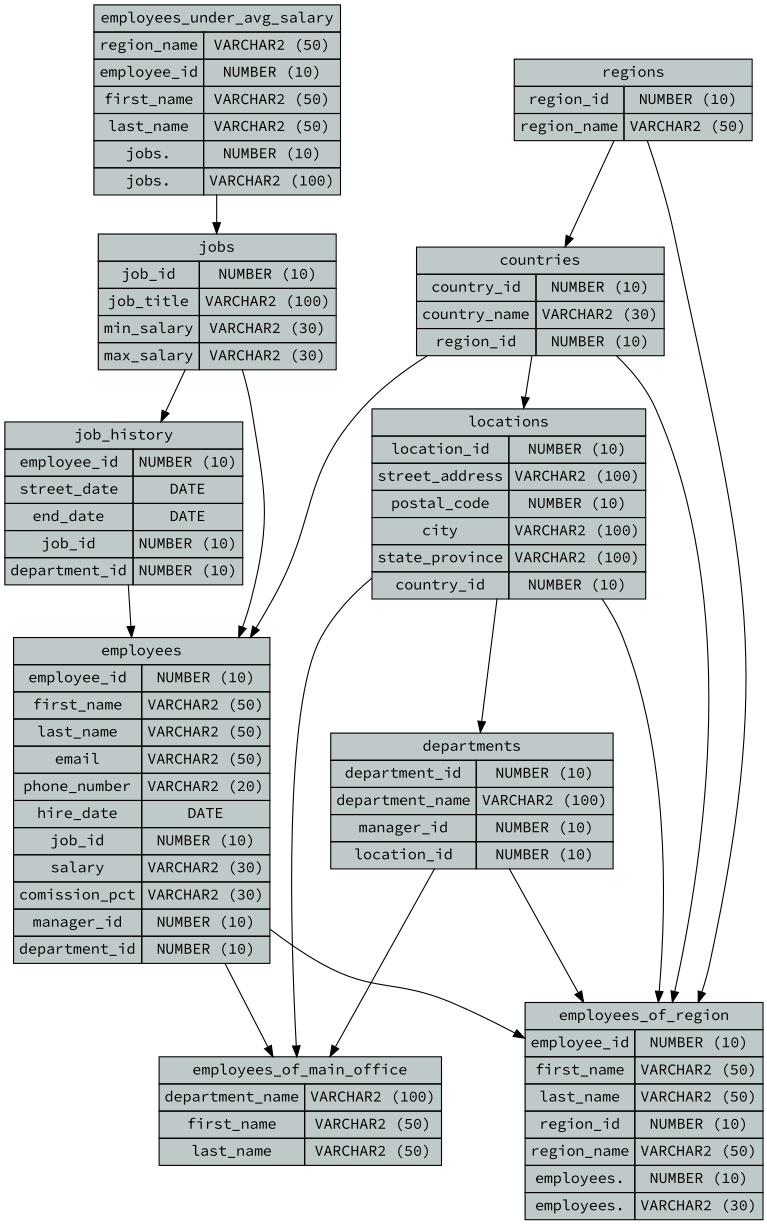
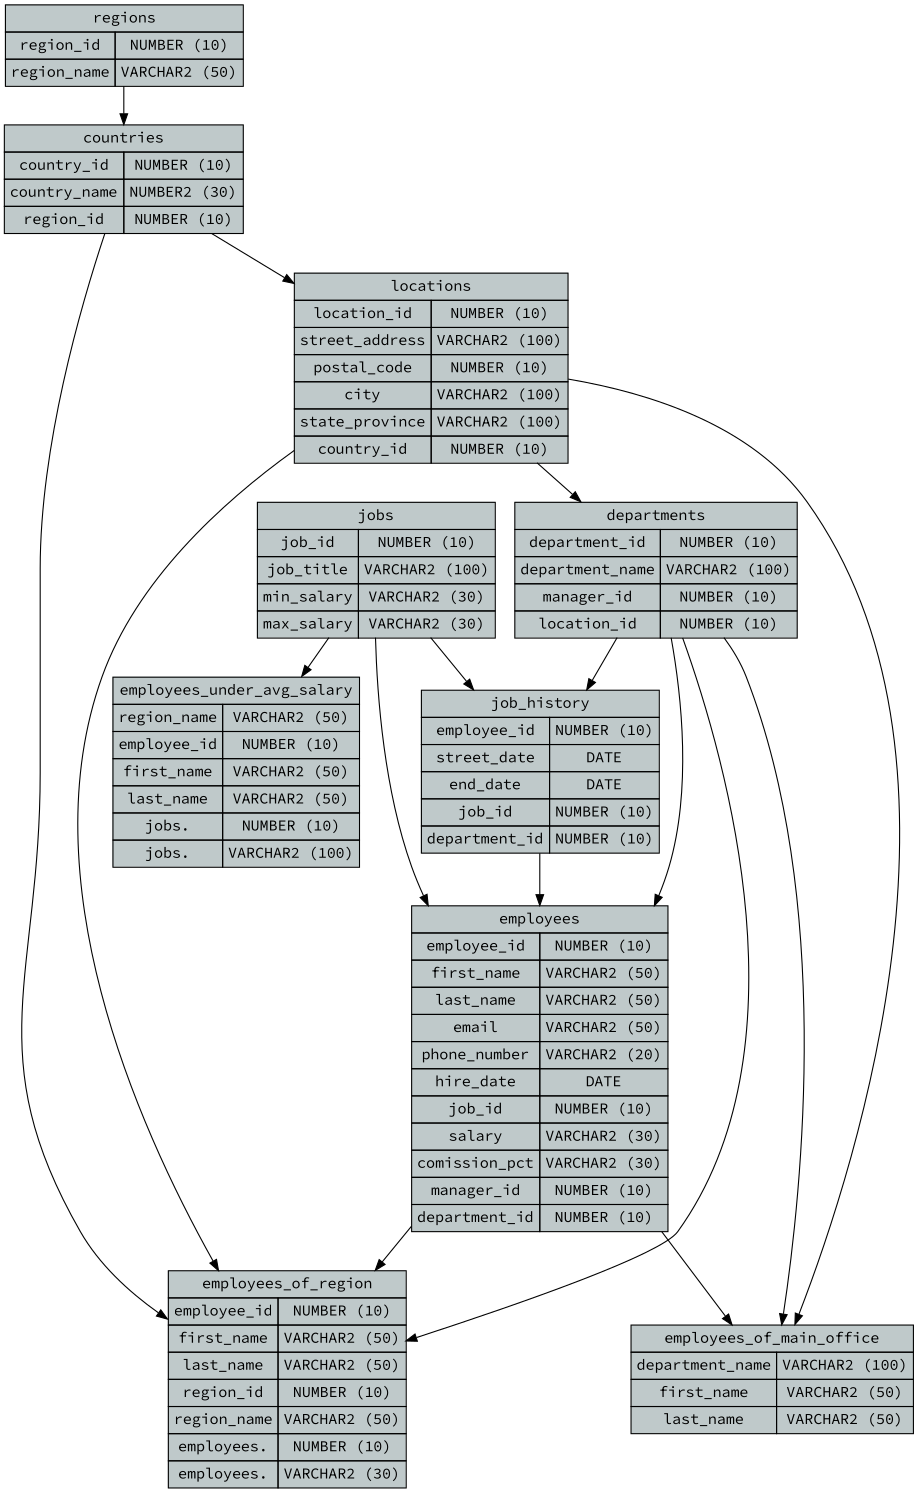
(217, 209) -> (318, 653)
(600, 314) -> (184, 192)
(319, 476) -> (682, 768)
(738, 563) -> none
none -> (605, 659)
